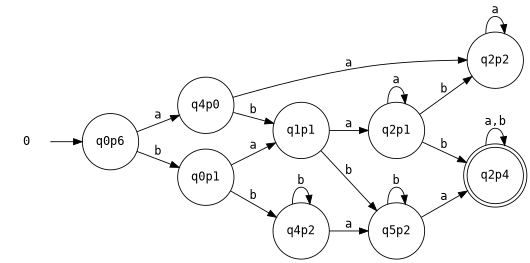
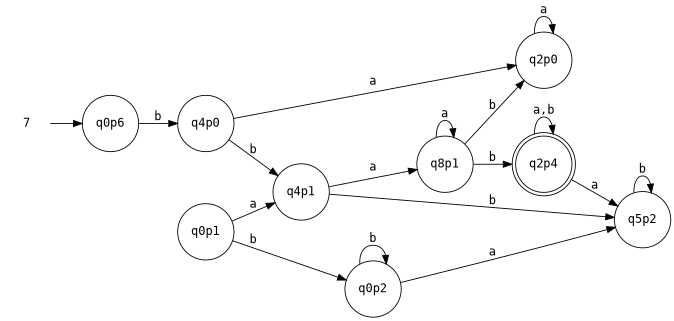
(495, 60) -> (544, 60)
(158, 115) -> (158, 117)
(301, 130) -> (301, 192)
(396, 130) -> (445, 164)
(27, 142) -> (27, 123)
(154, 158) -> none
(440, 206) -> (591, 191)
(301, 231) -> (373, 289)
